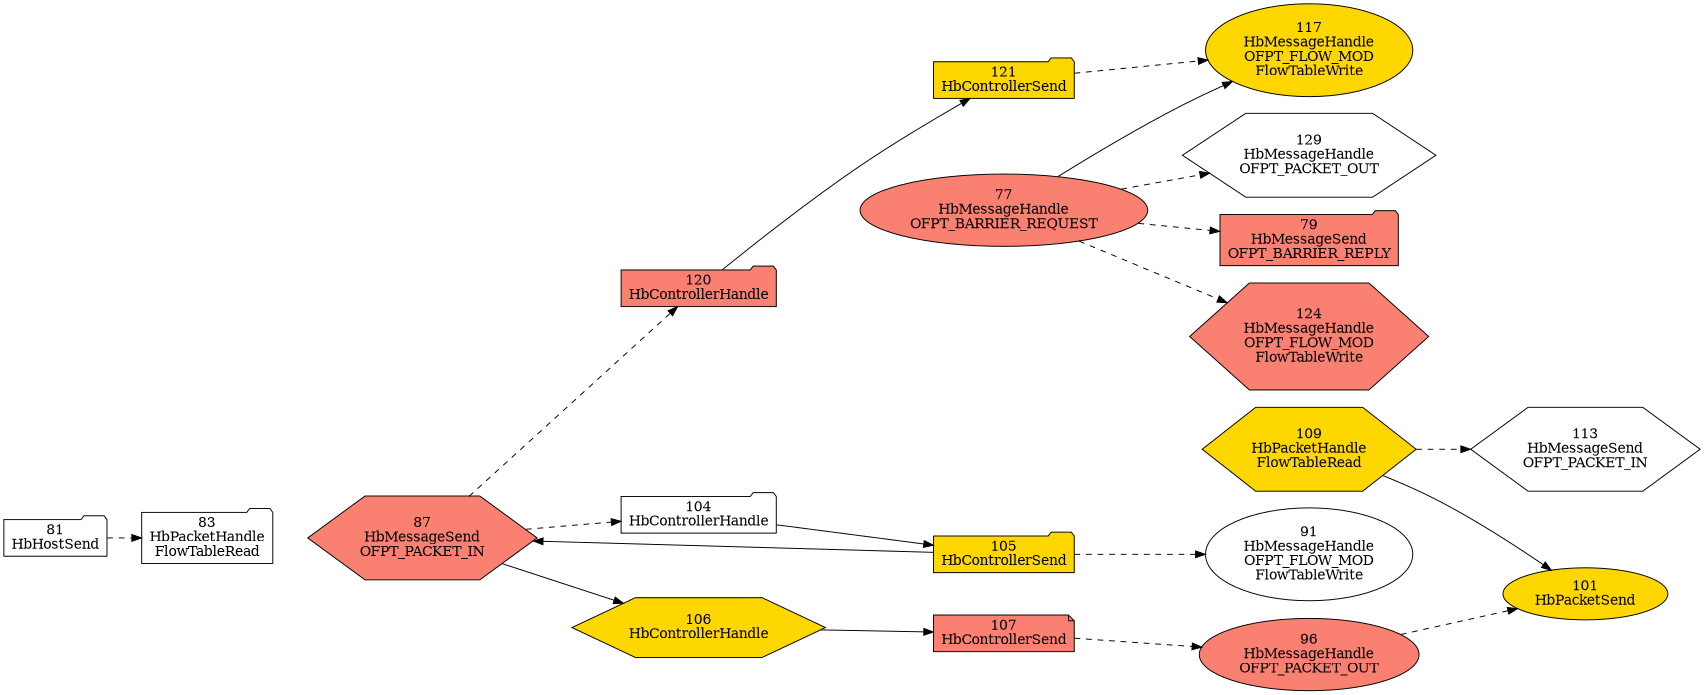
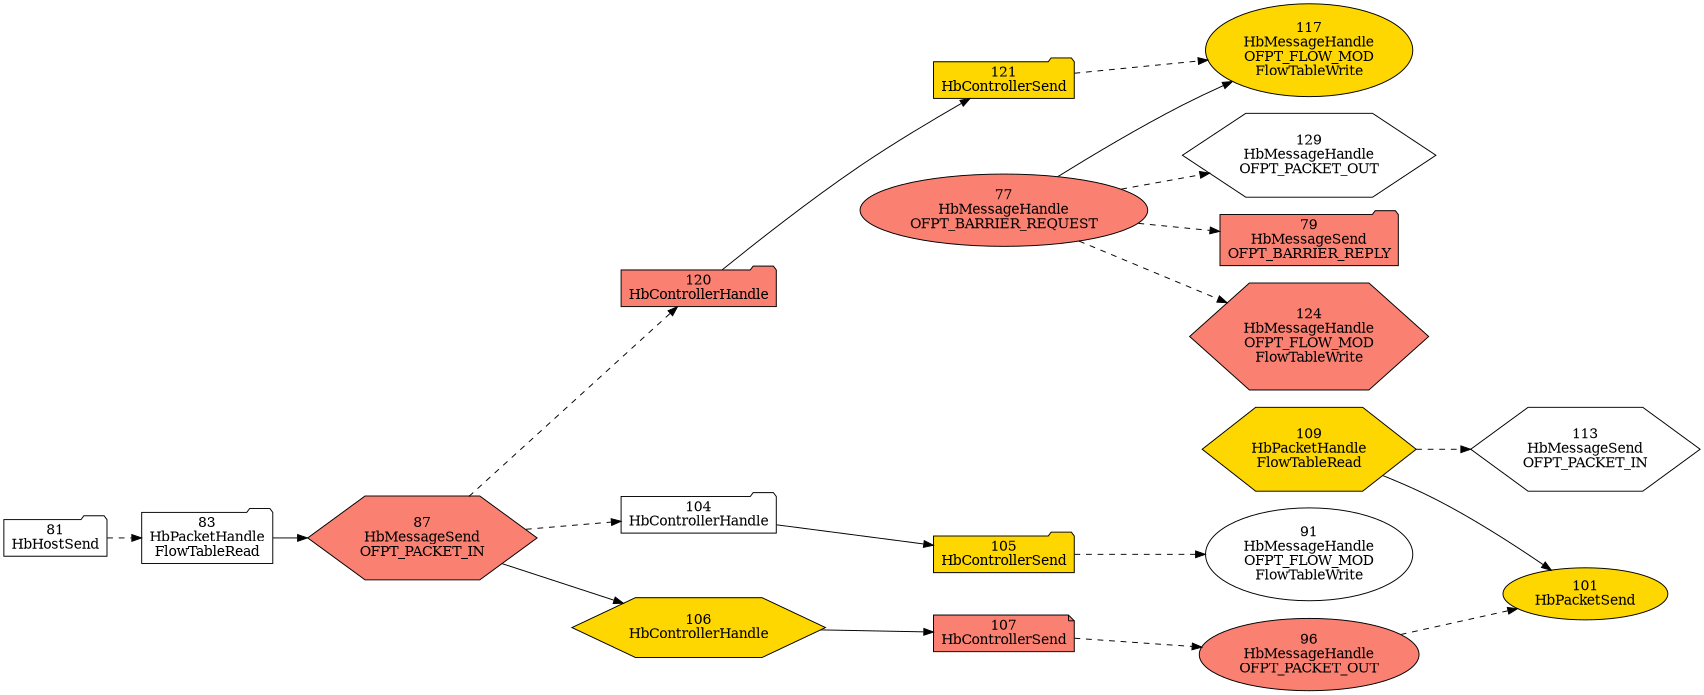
(738, 547) -> (285, 538)
